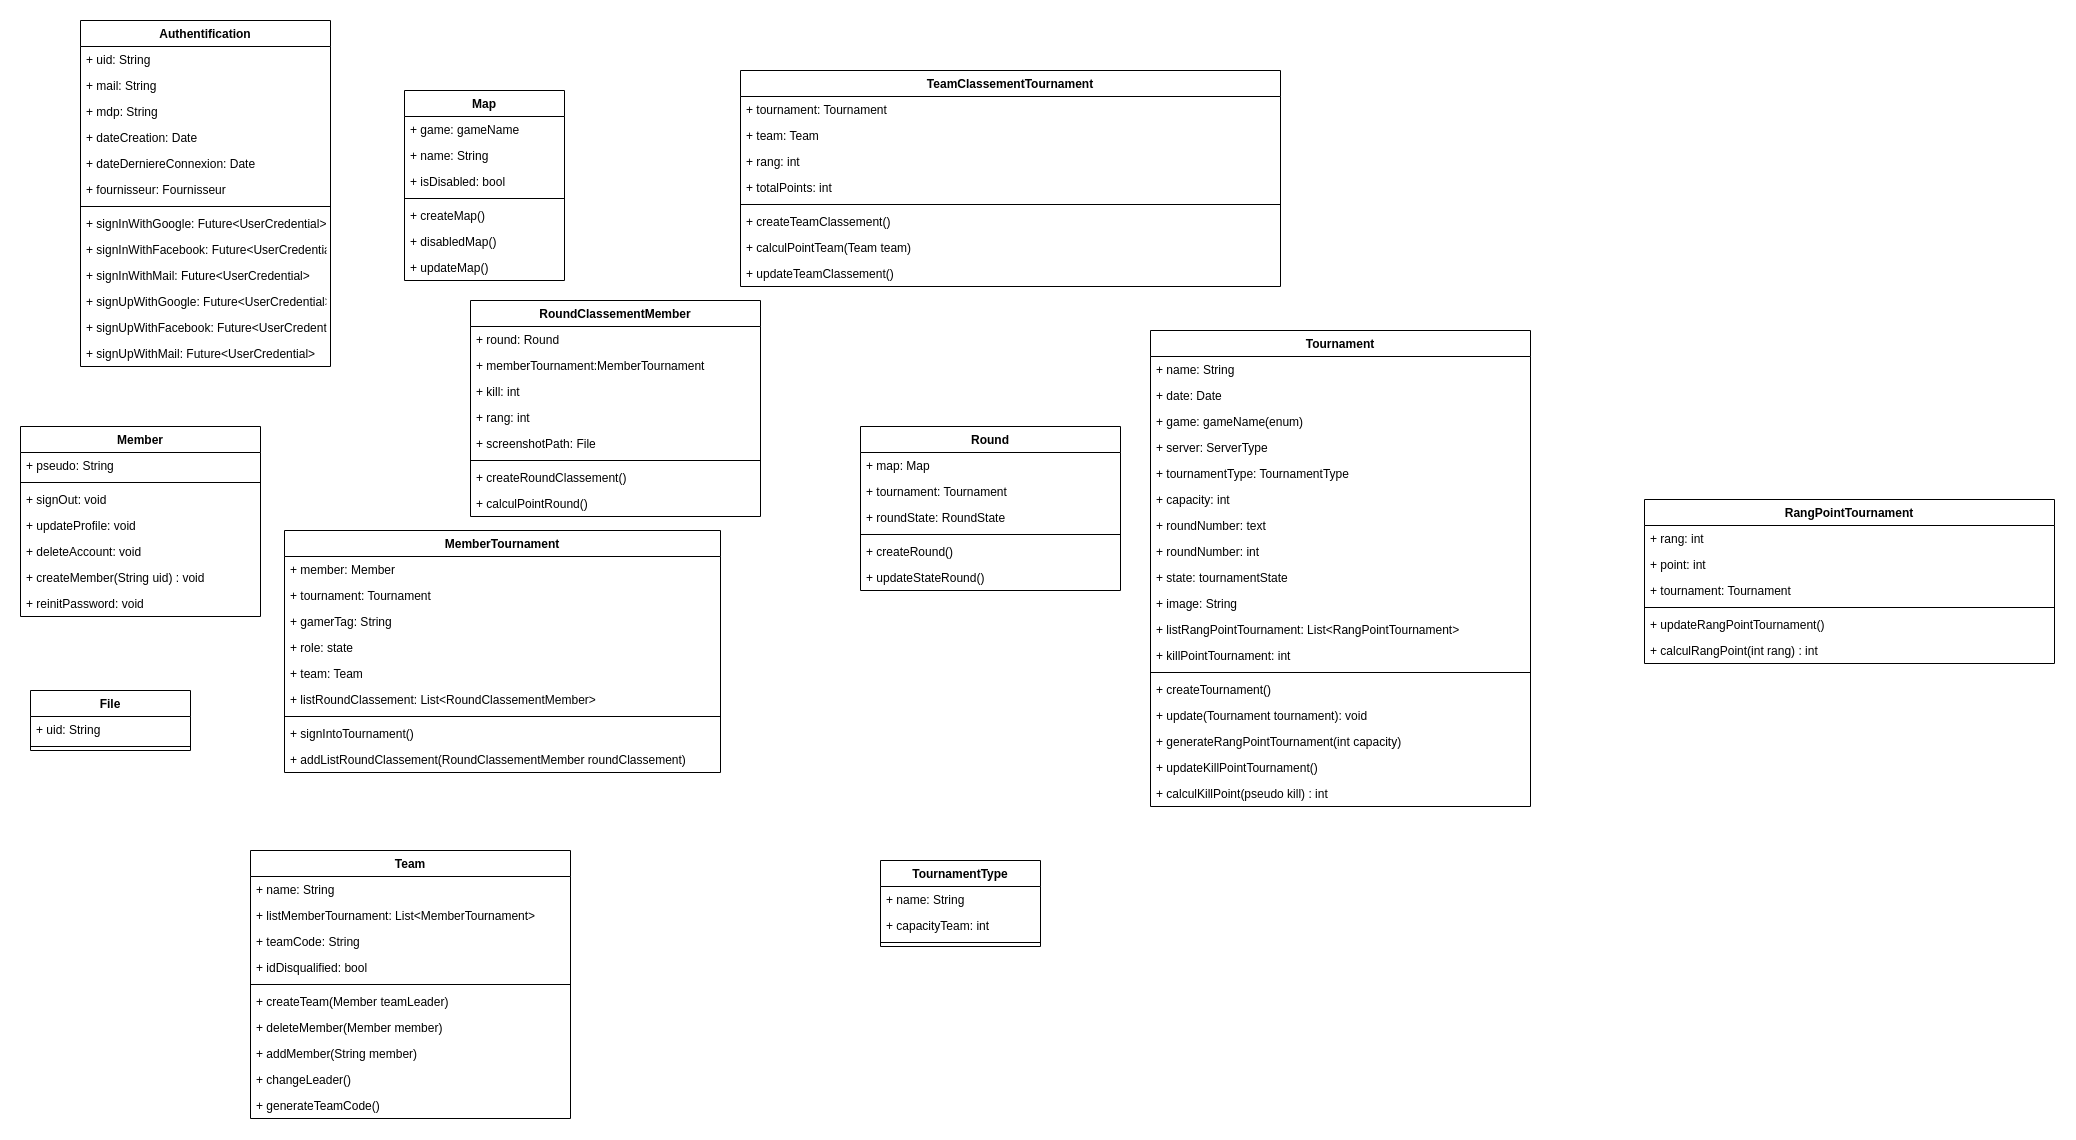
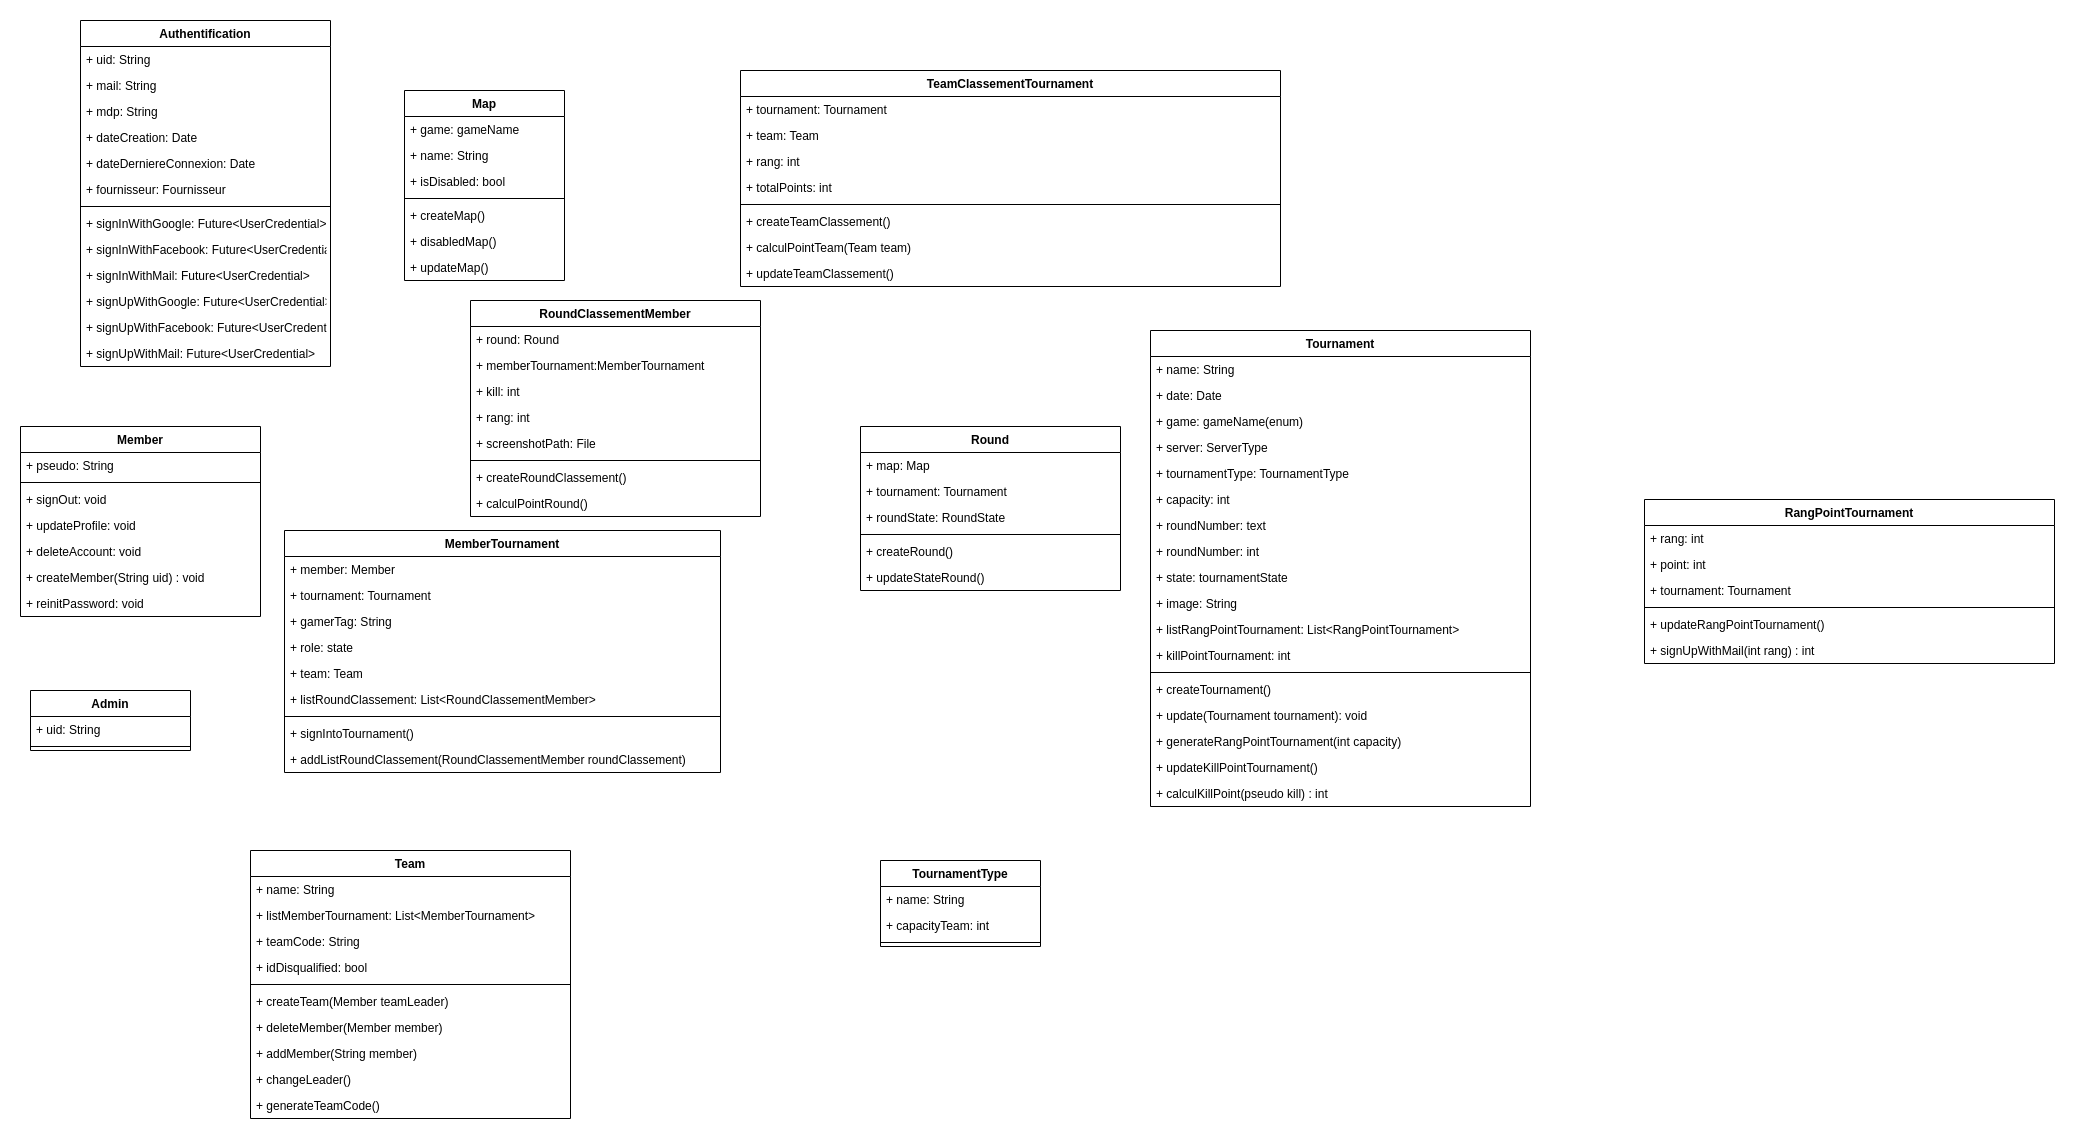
(1745, 651) -> (1740, 651)
(110, 704) -> (110, 704)
